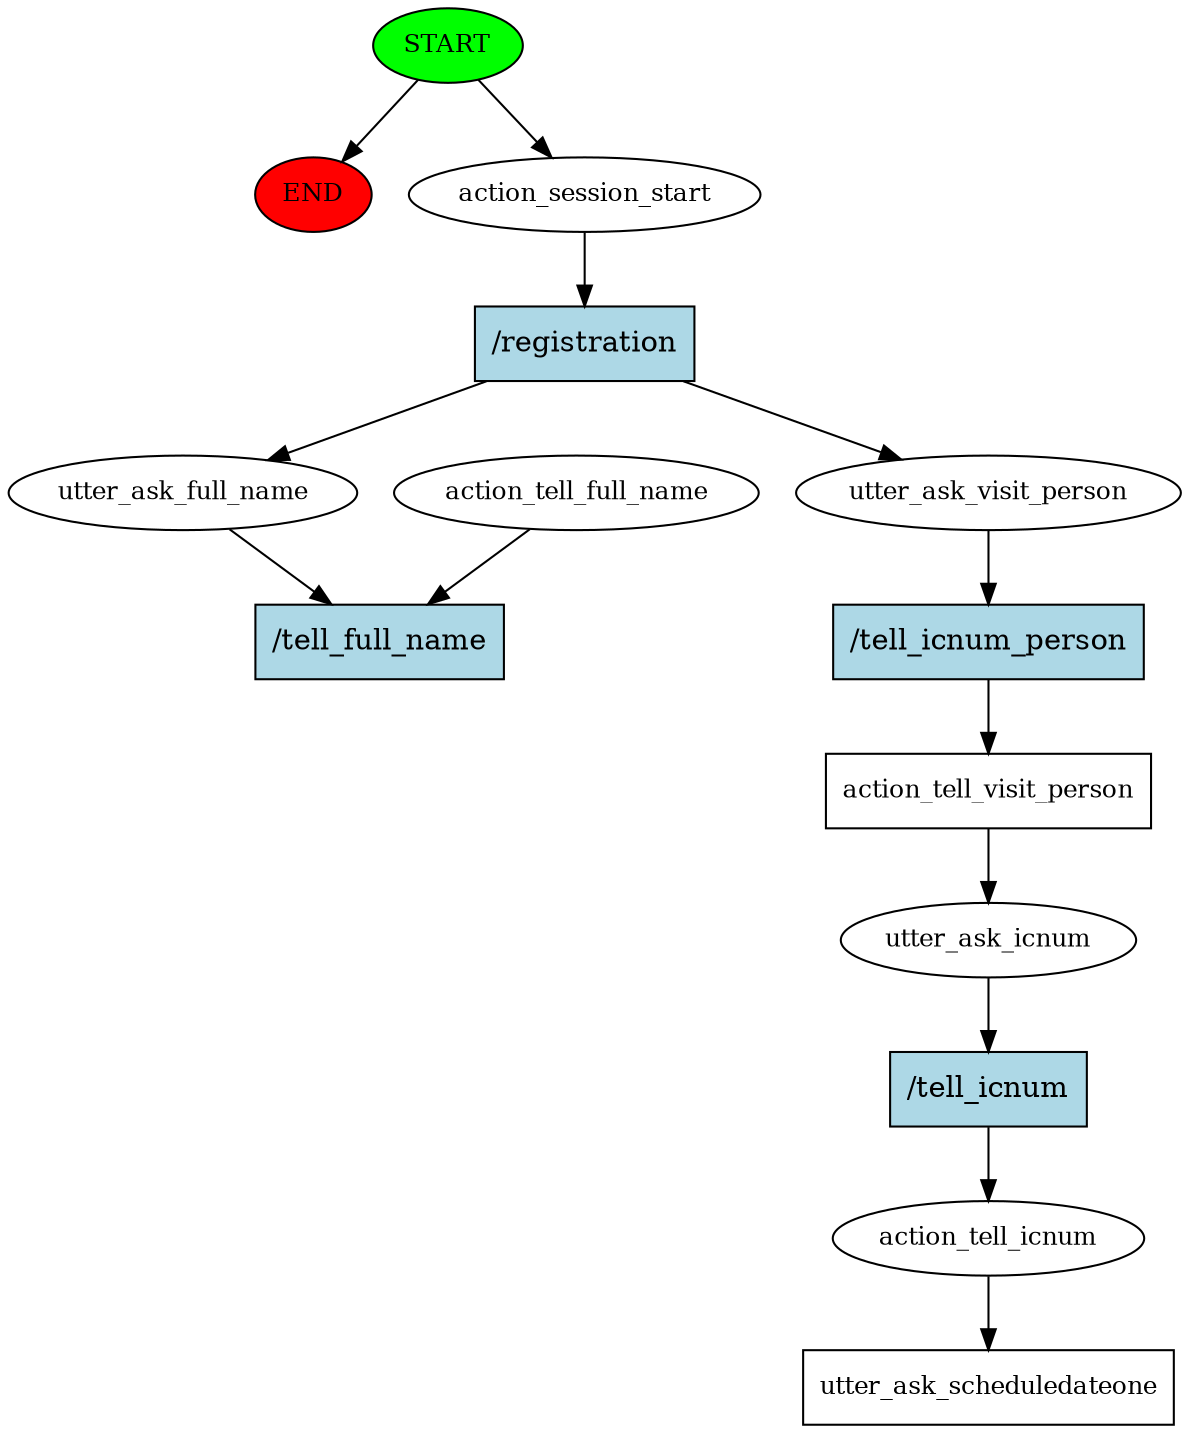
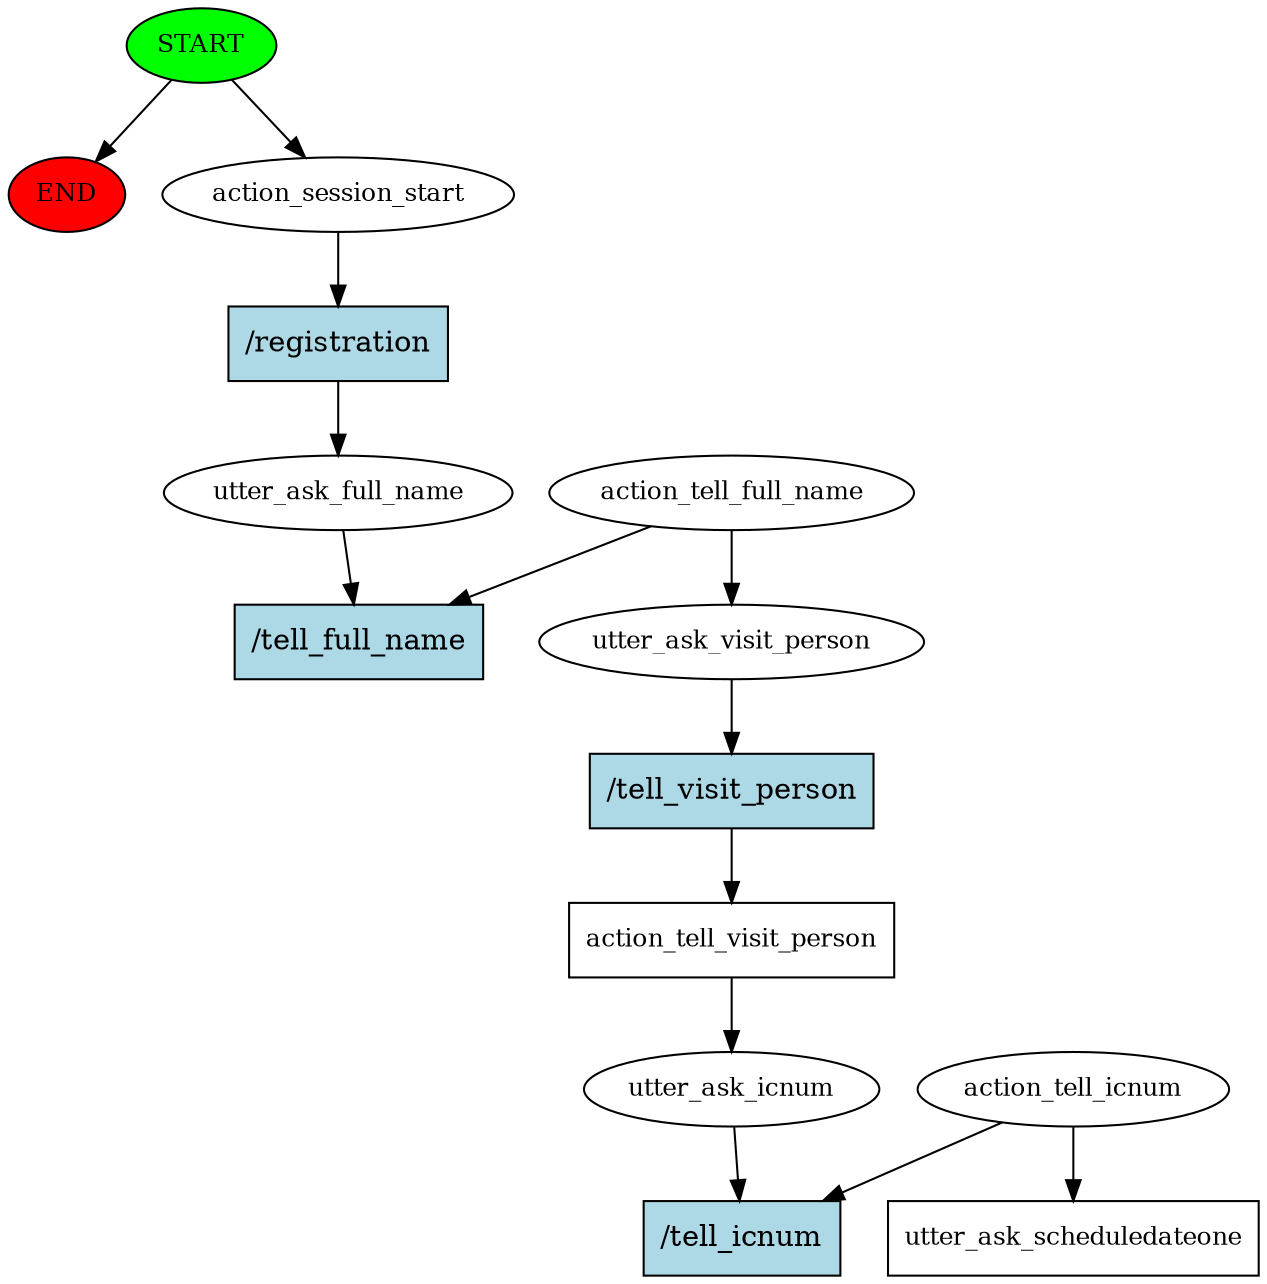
(782, 417) -> (732, 557)
(988, 642) -> (732, 791)
(988, 1154) -> (922, 1157)
